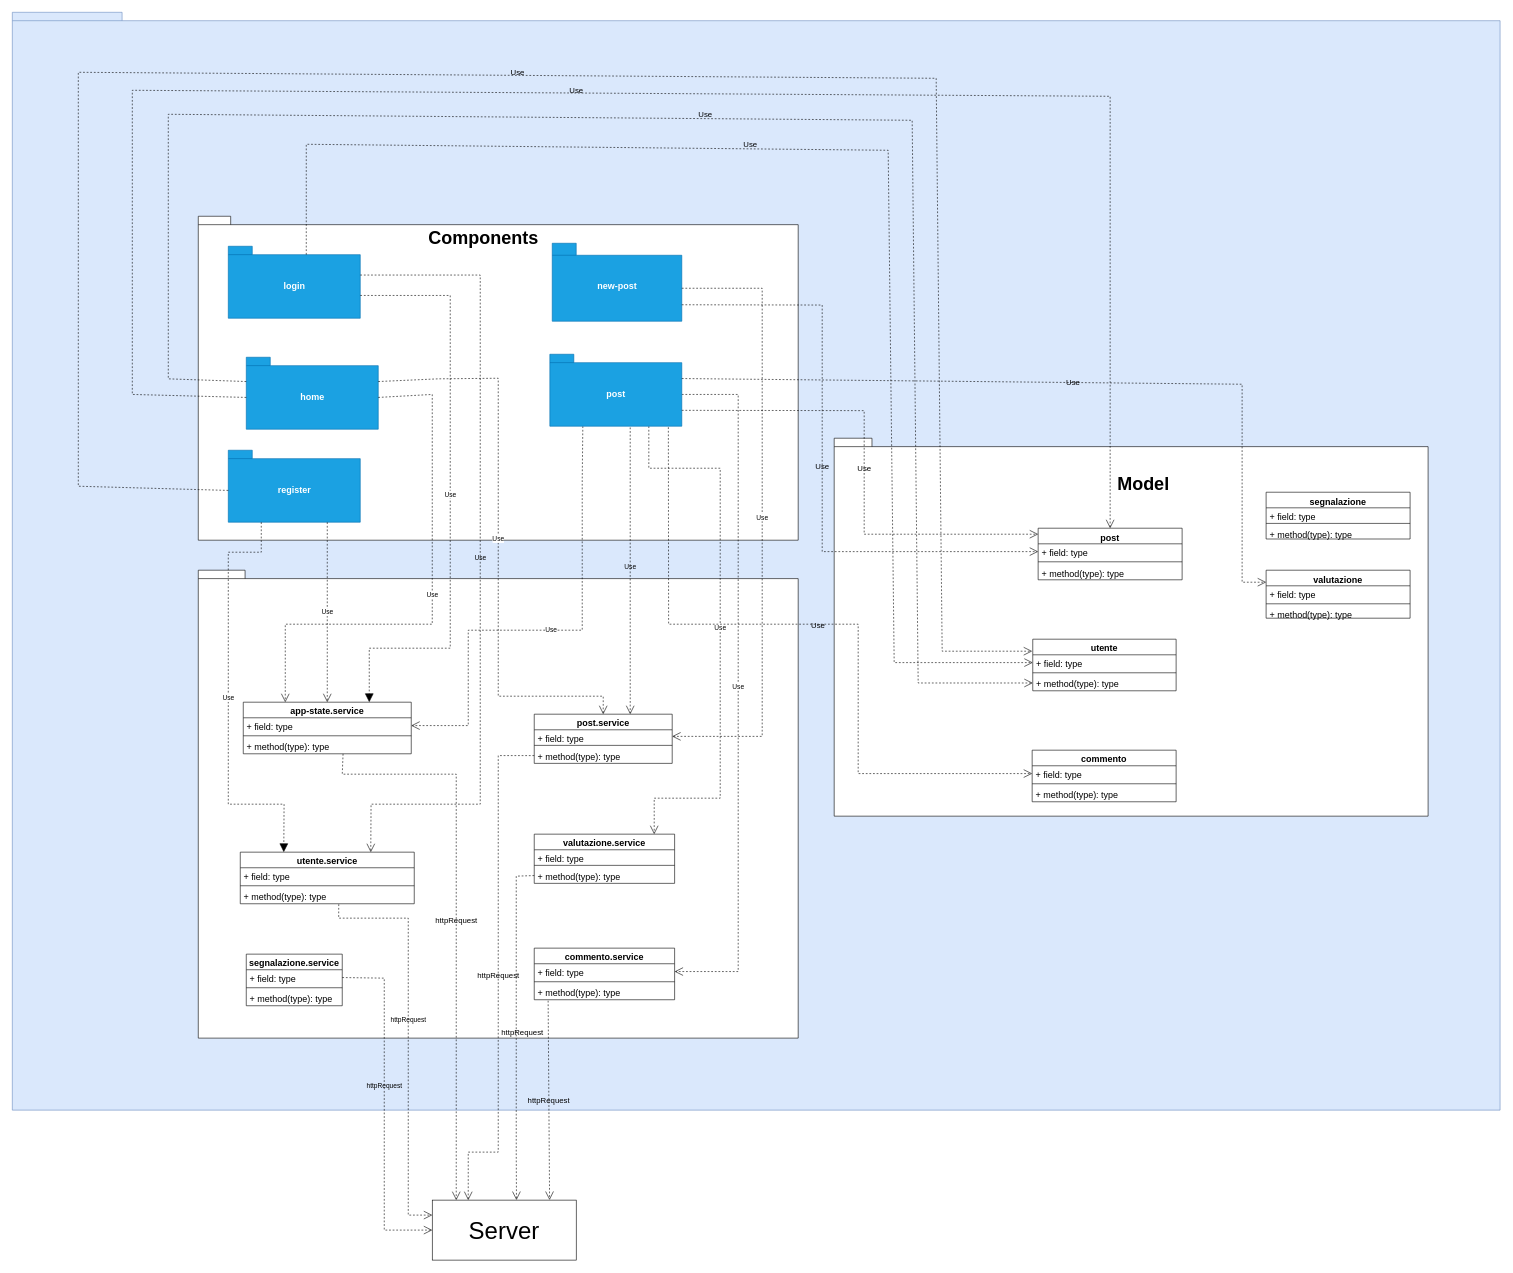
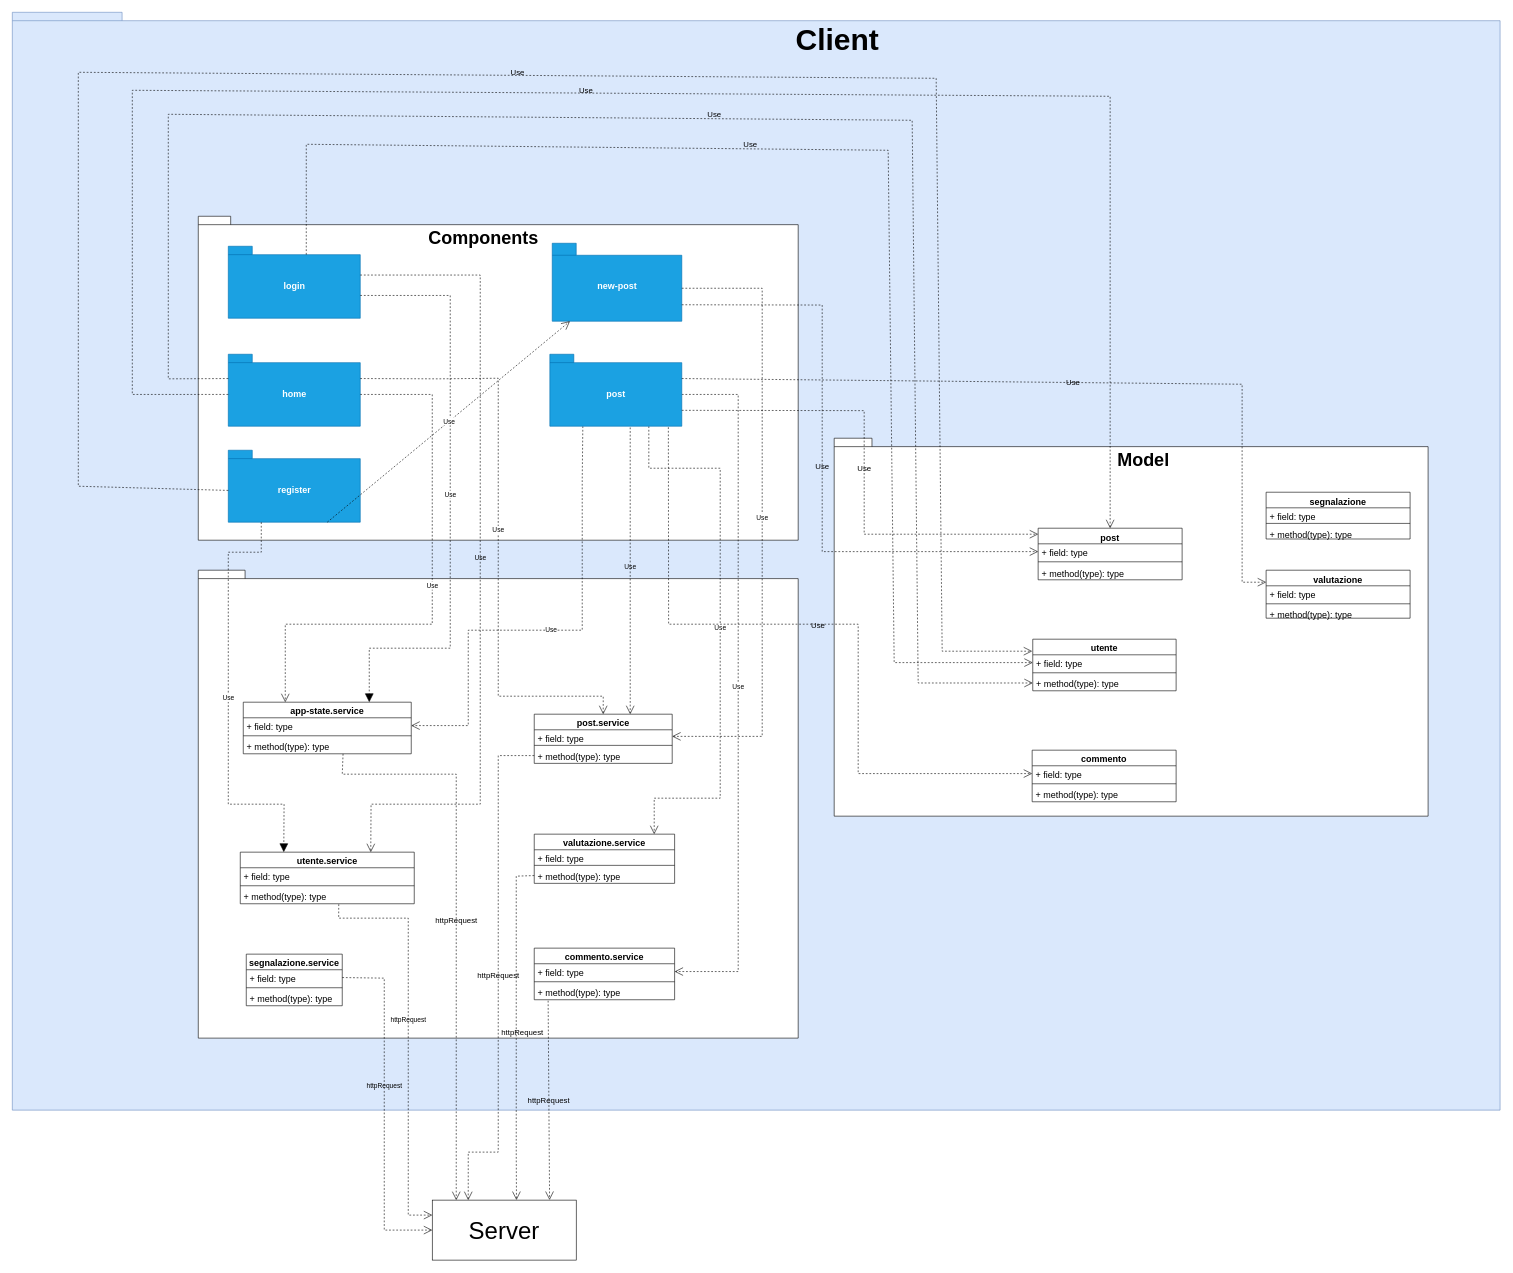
none -> (837, 39)
(312, 393) -> (294, 390)
(1143, 483) -> (1143, 459)
(327, 612) -> (448, 423)
